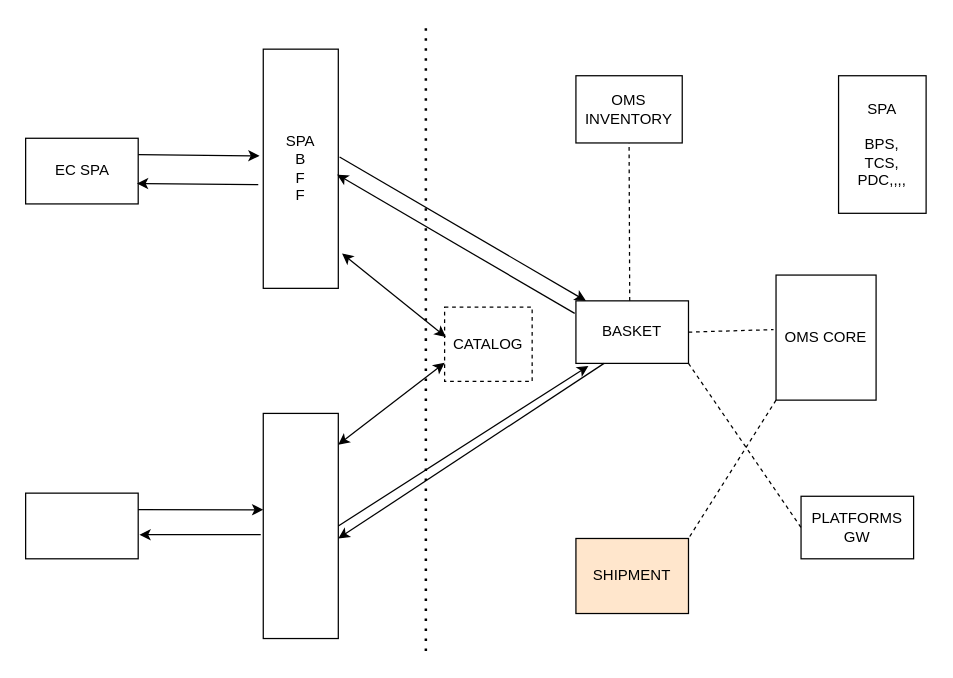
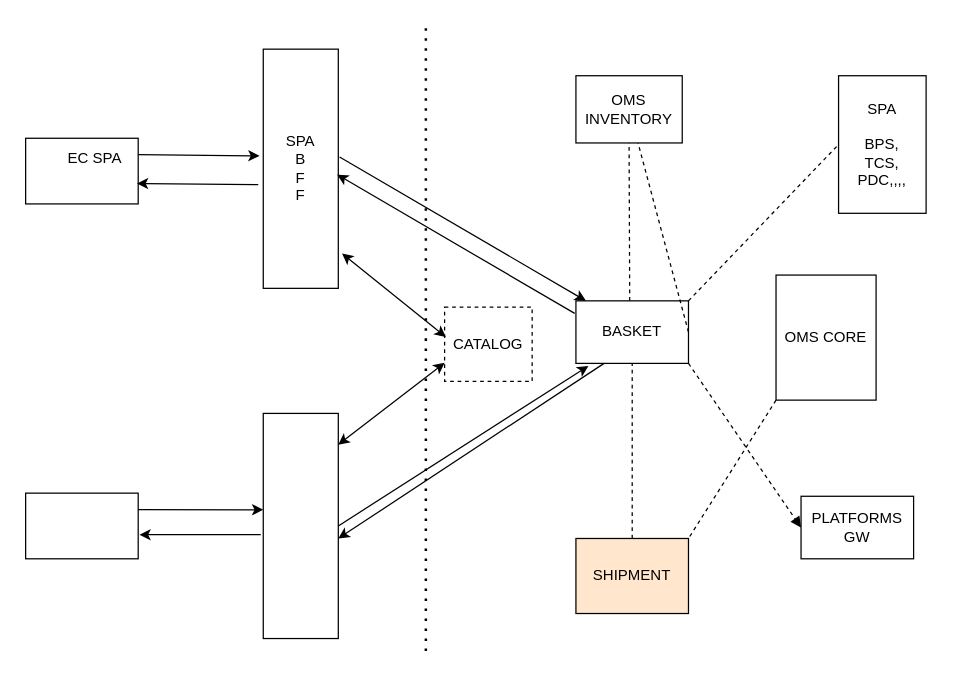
(82, 171) -> (94, 158)
none -> (762, 223)
(730, 331) -> (663, 239)
none -> (632, 451)
(797, 521) -> (794, 518)
